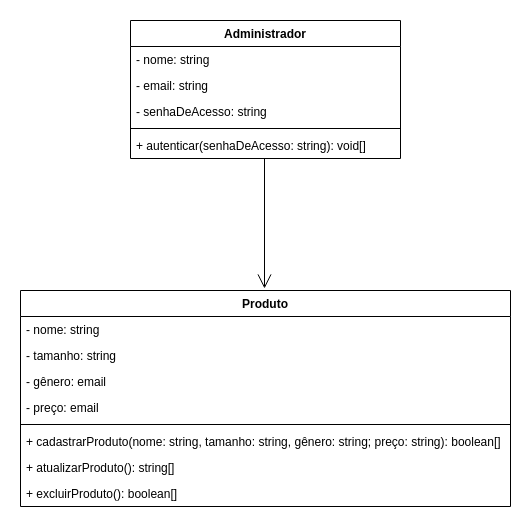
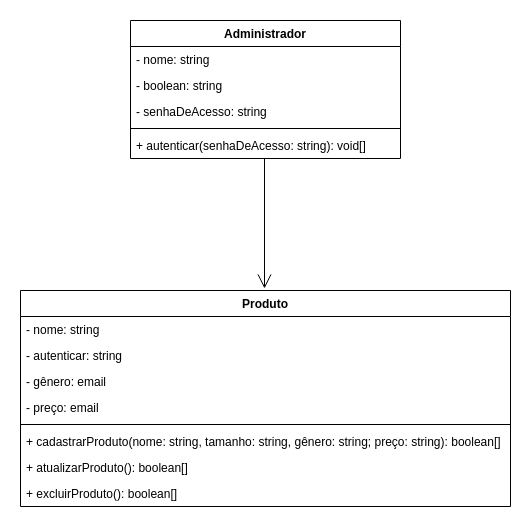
(178, 87) -> (186, 87)
(77, 357) -> (86, 357)
(118, 469) -> (121, 469)
